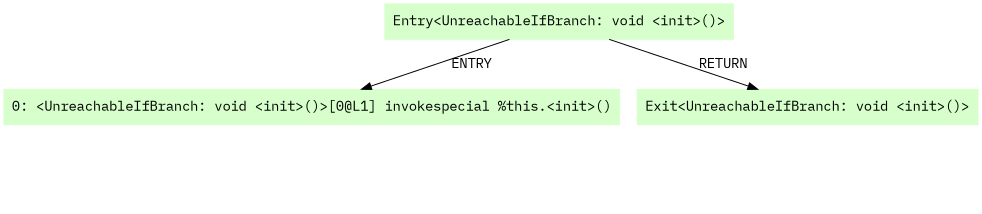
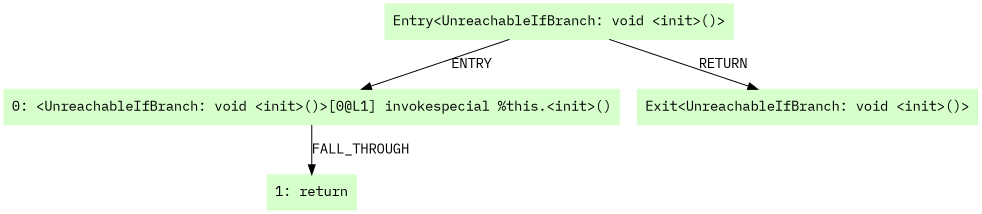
none -> (312, 192)
